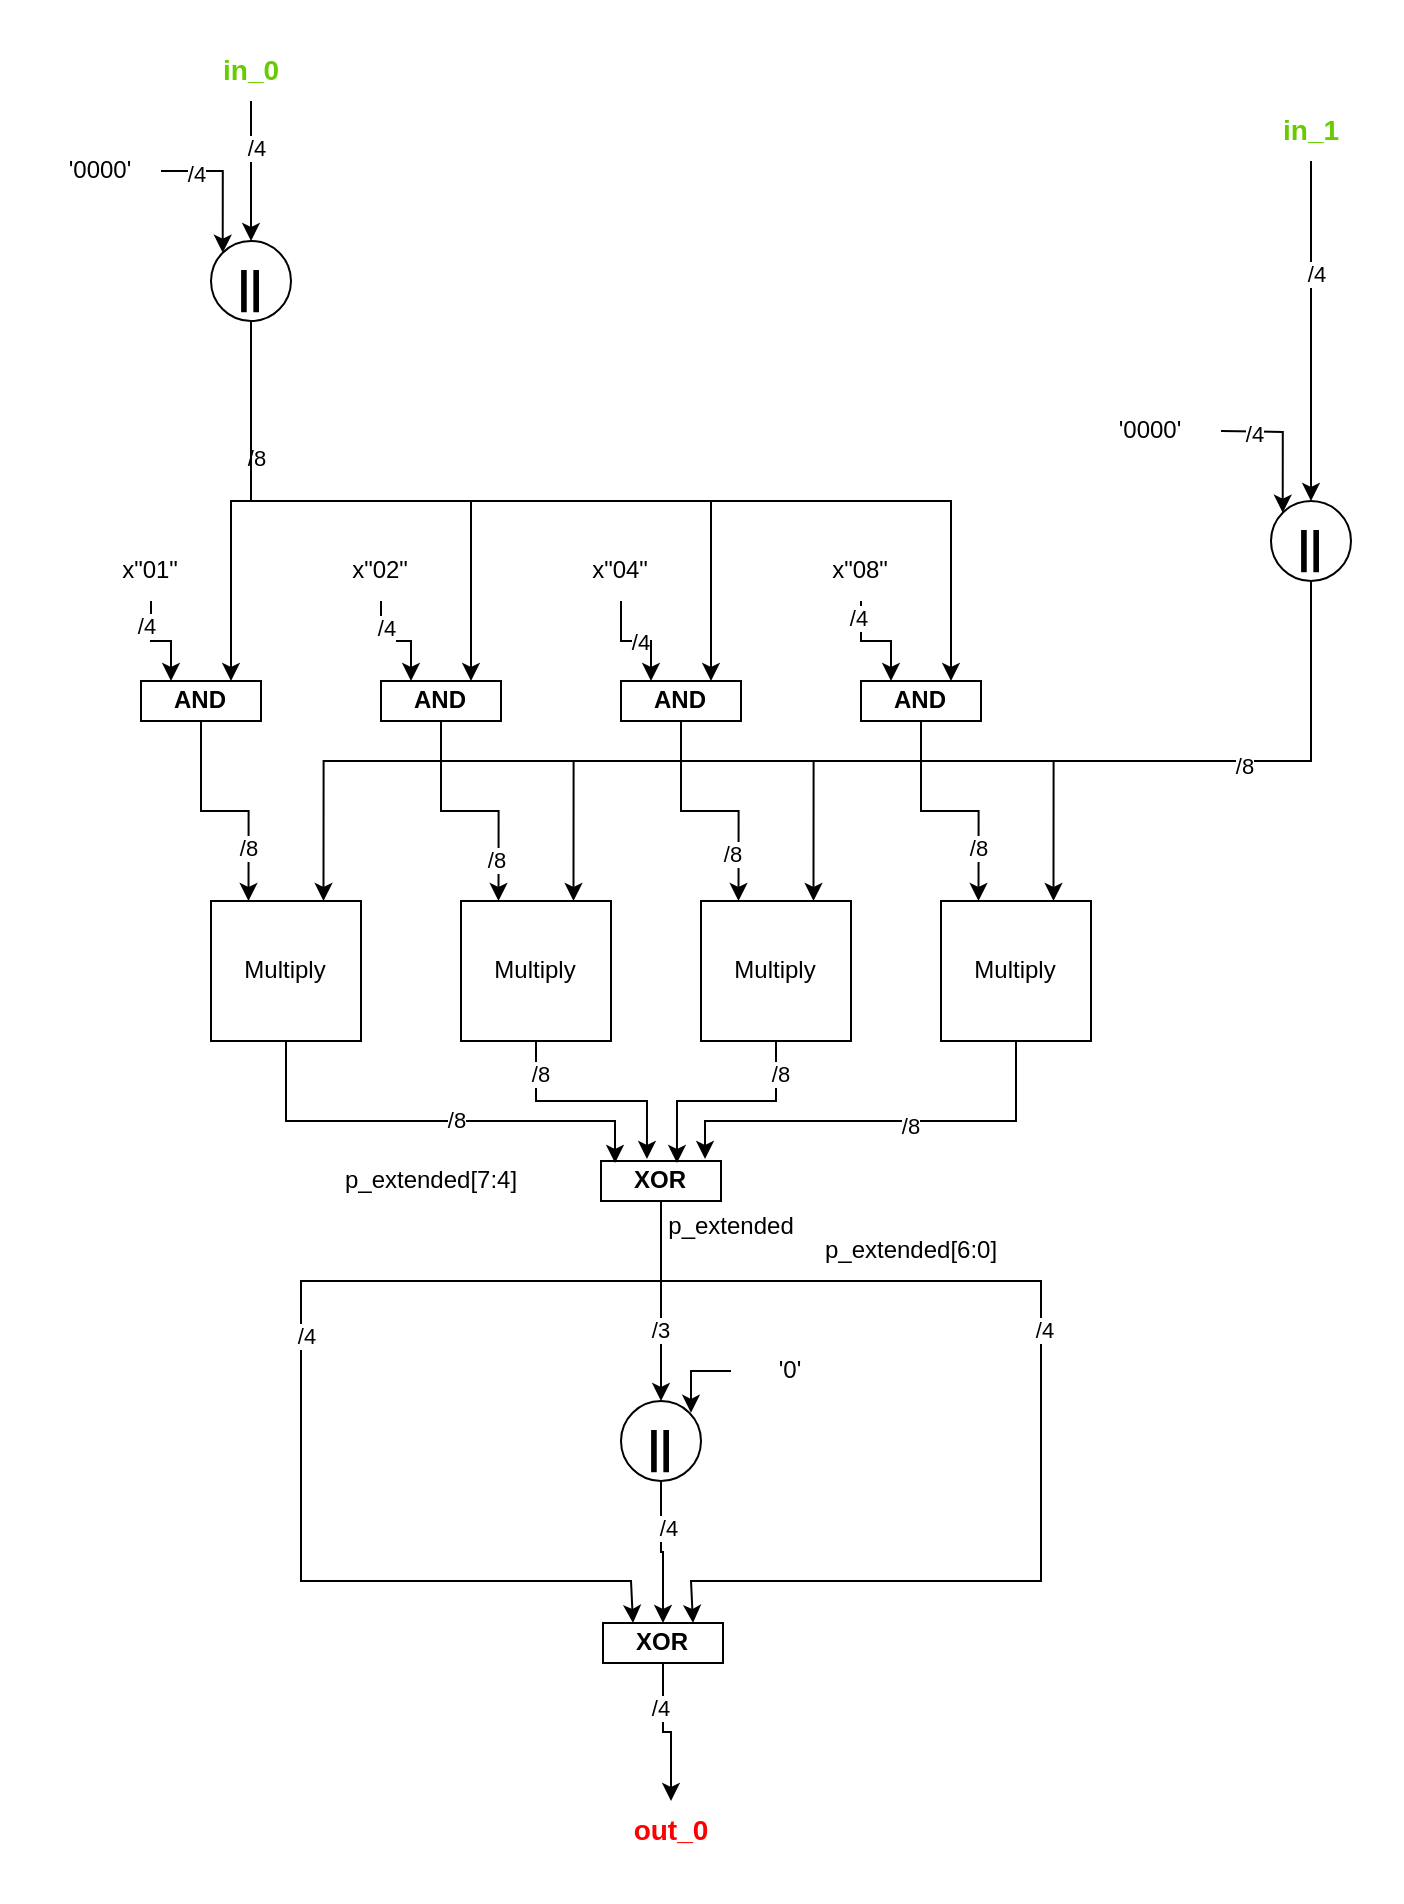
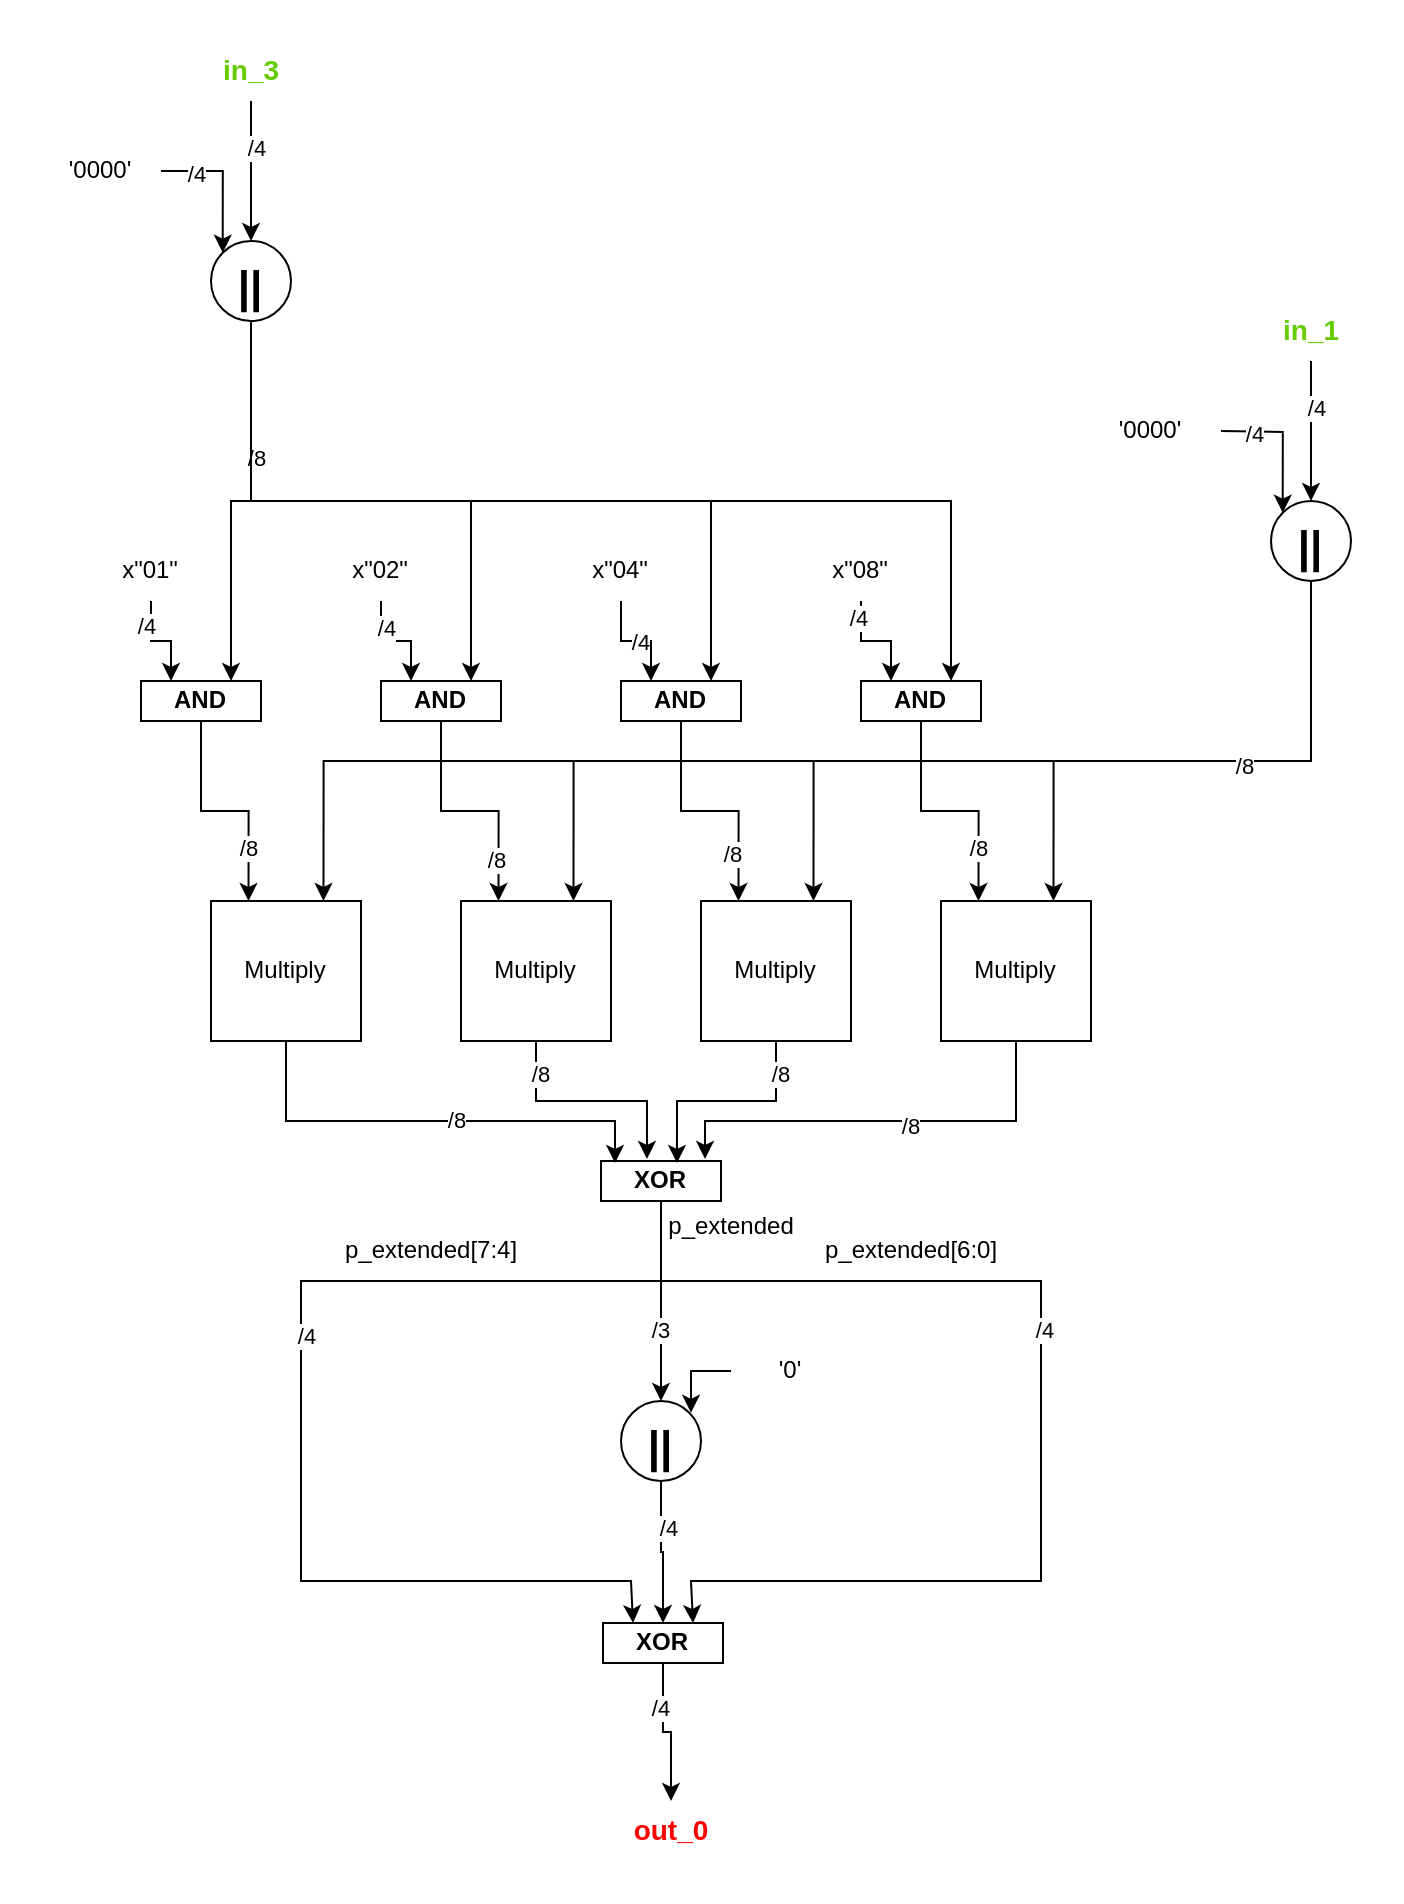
(252, 71) -> (252, 71)
(1311, 131) -> (1311, 331)
(431, 1181) -> (431, 1251)
